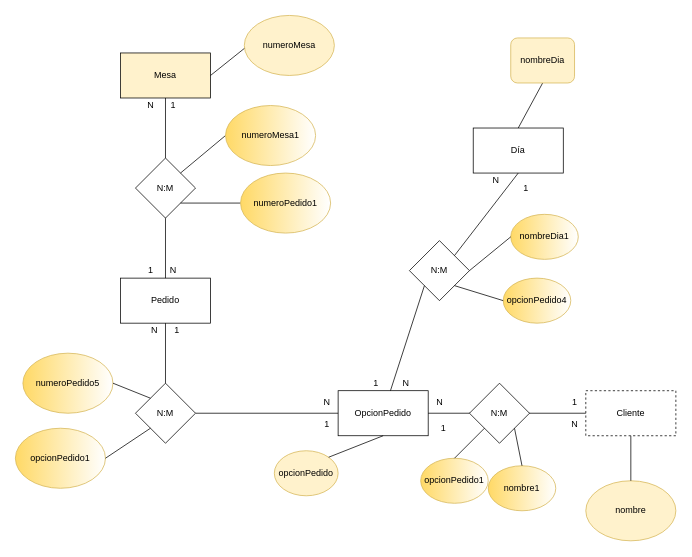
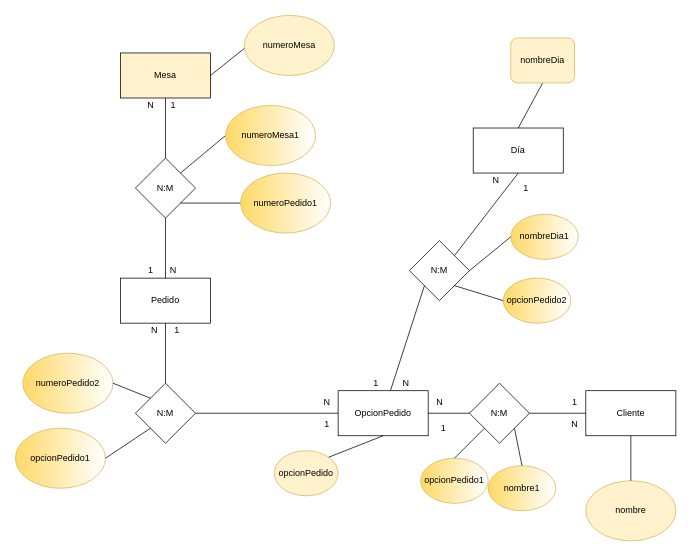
(537, 300) -> (537, 300)
(68, 383) -> (68, 383)
(630, 413) -> (630, 413)
